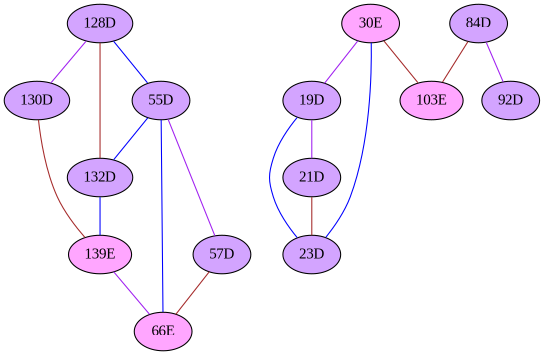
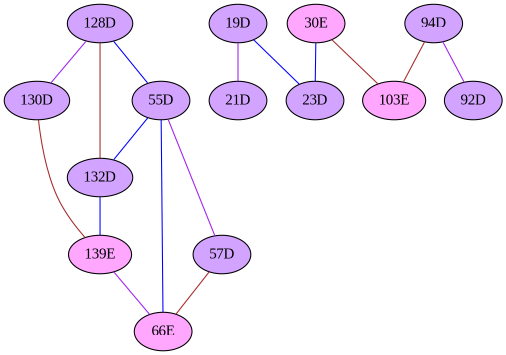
(479, 24) -> (434, 24)
(341, 62) -> none
(312, 216) -> none
